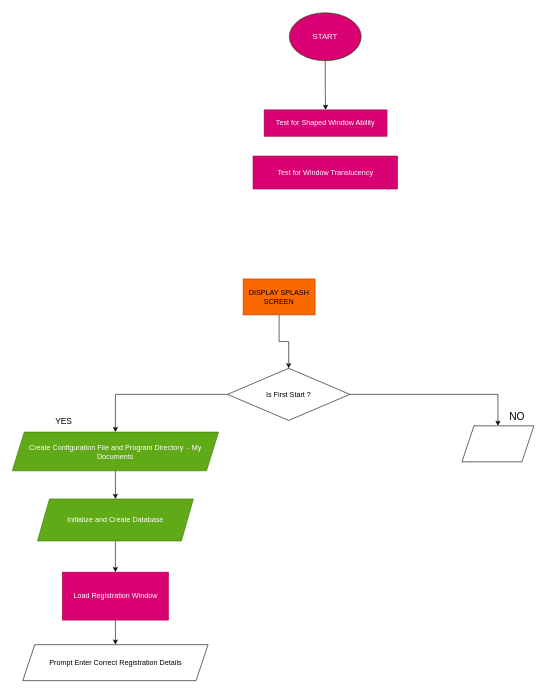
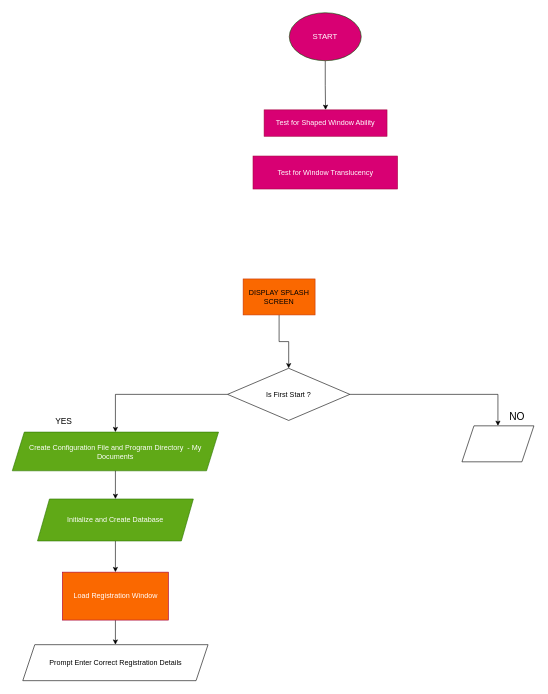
(116, 596) -> (116, 596)
